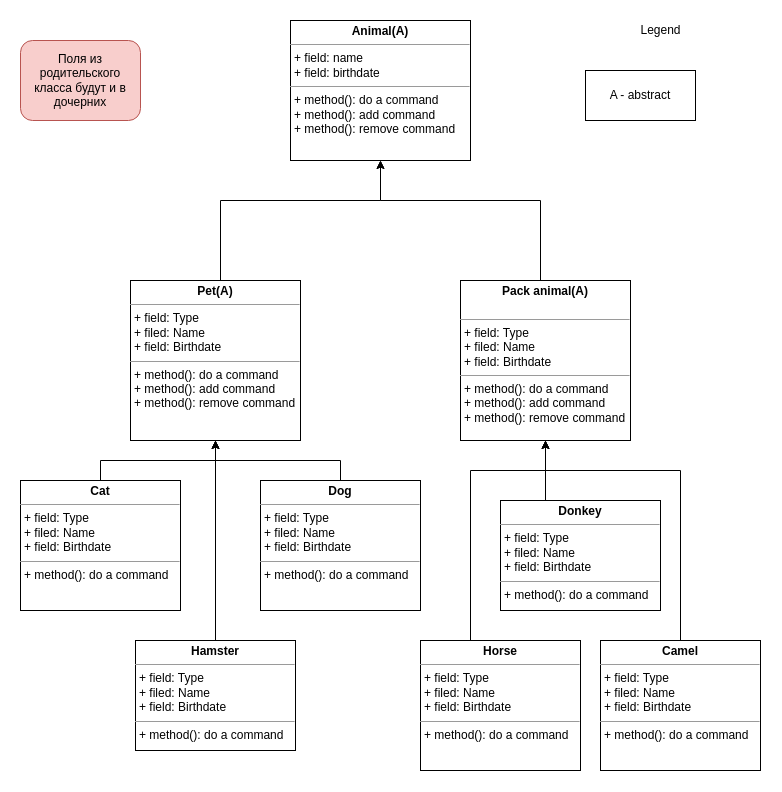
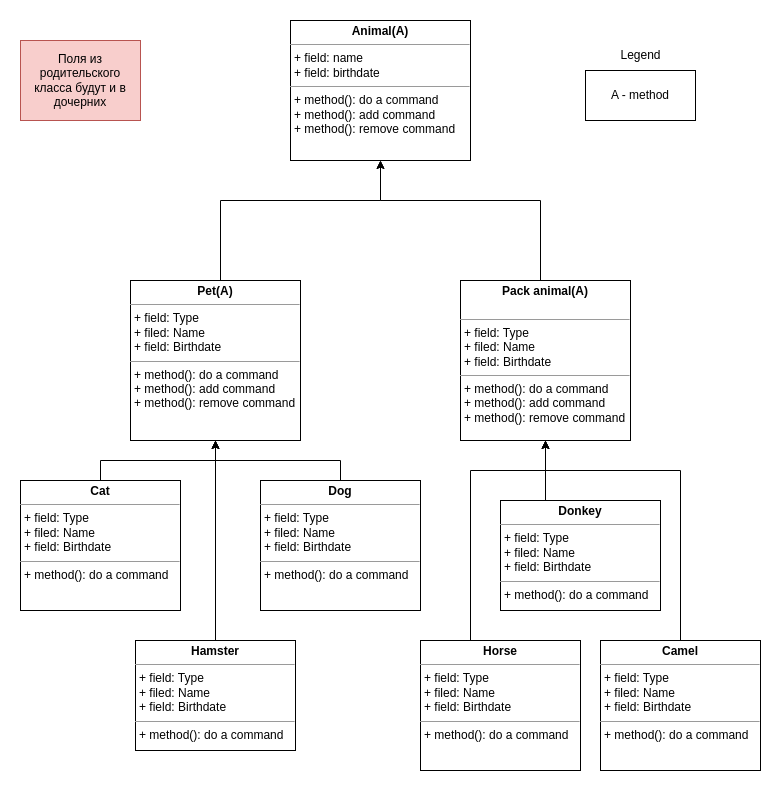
(661, 31) -> (641, 56)
(81, 81) -> (81, 81)
(641, 96) -> (641, 96)
